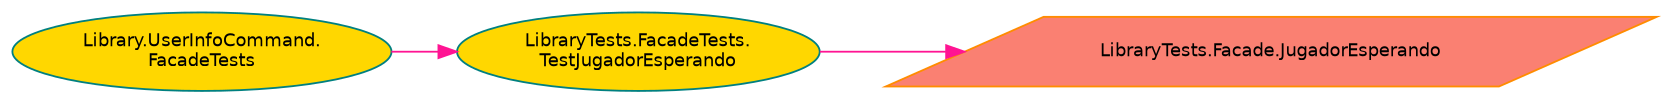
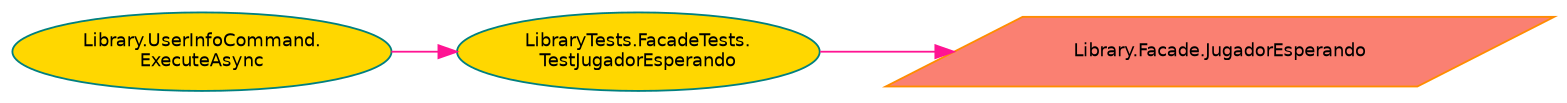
(202, 52) -> (202, 52)
(1271, 52) -> (1220, 52)
